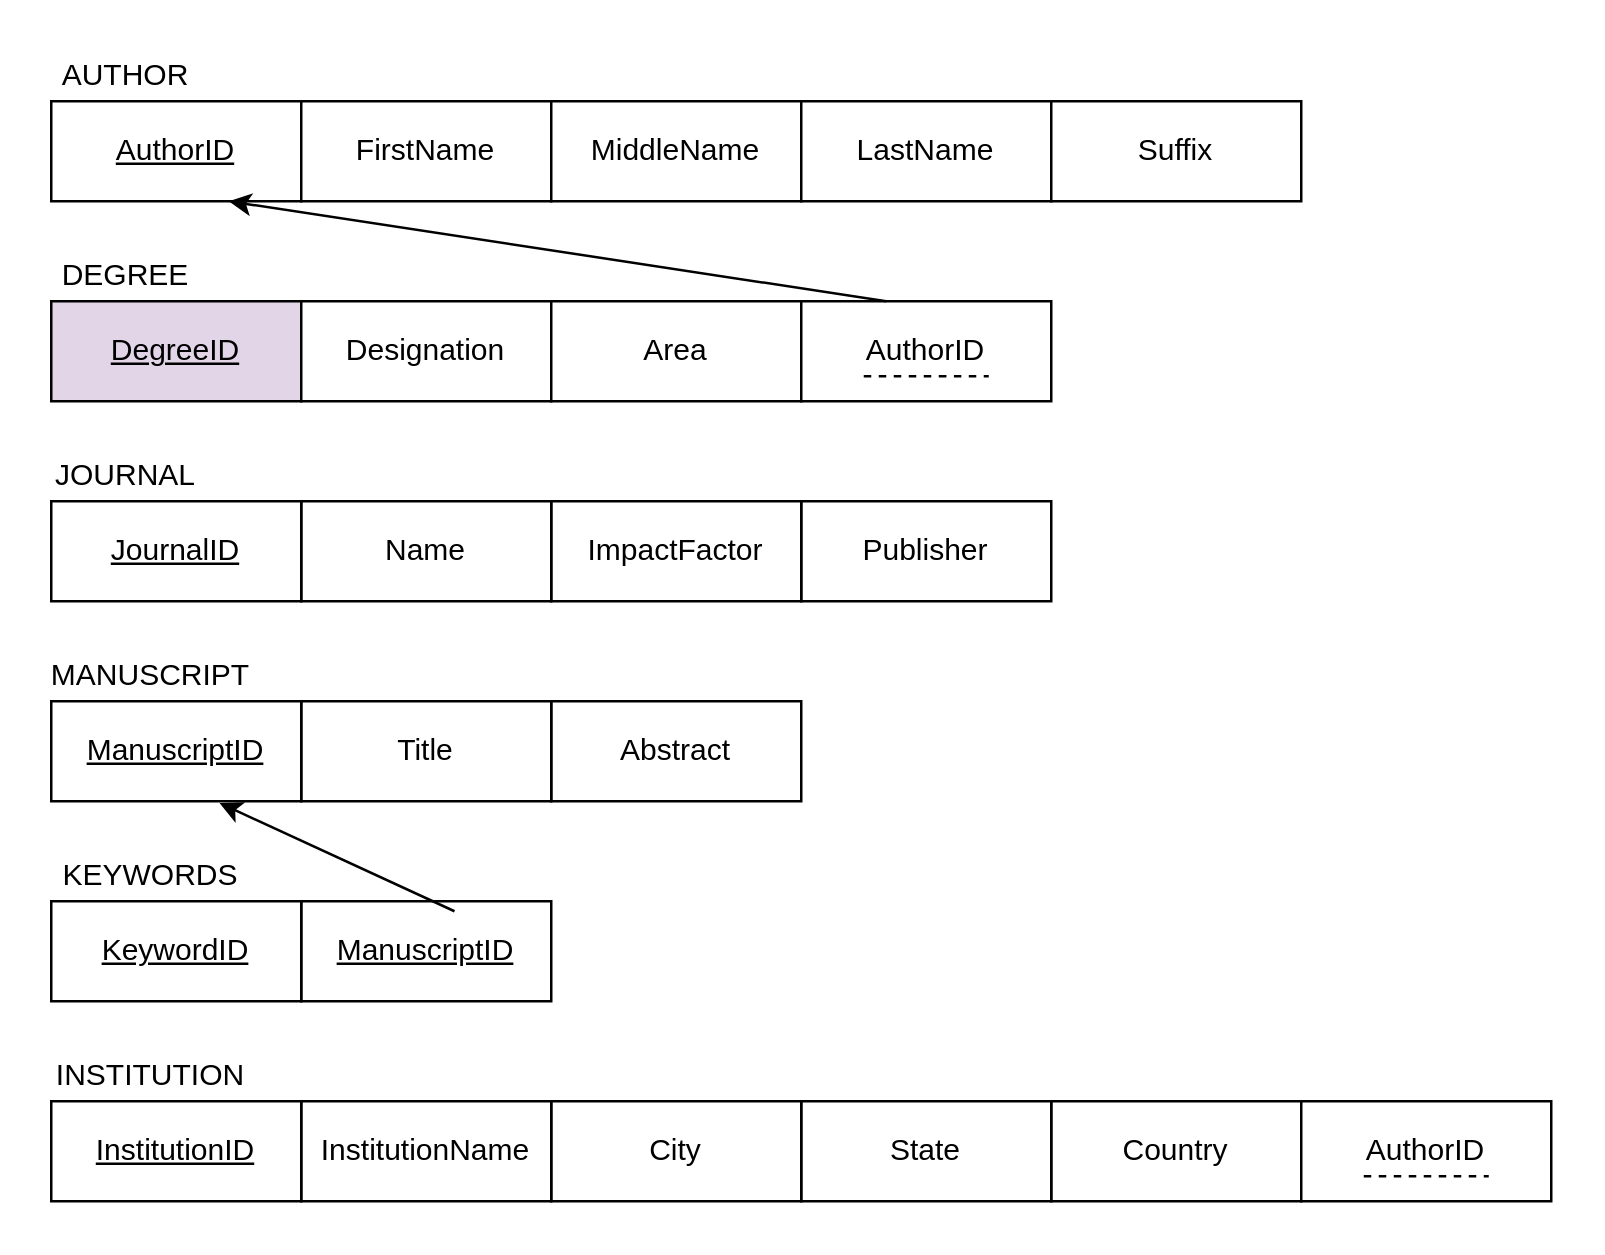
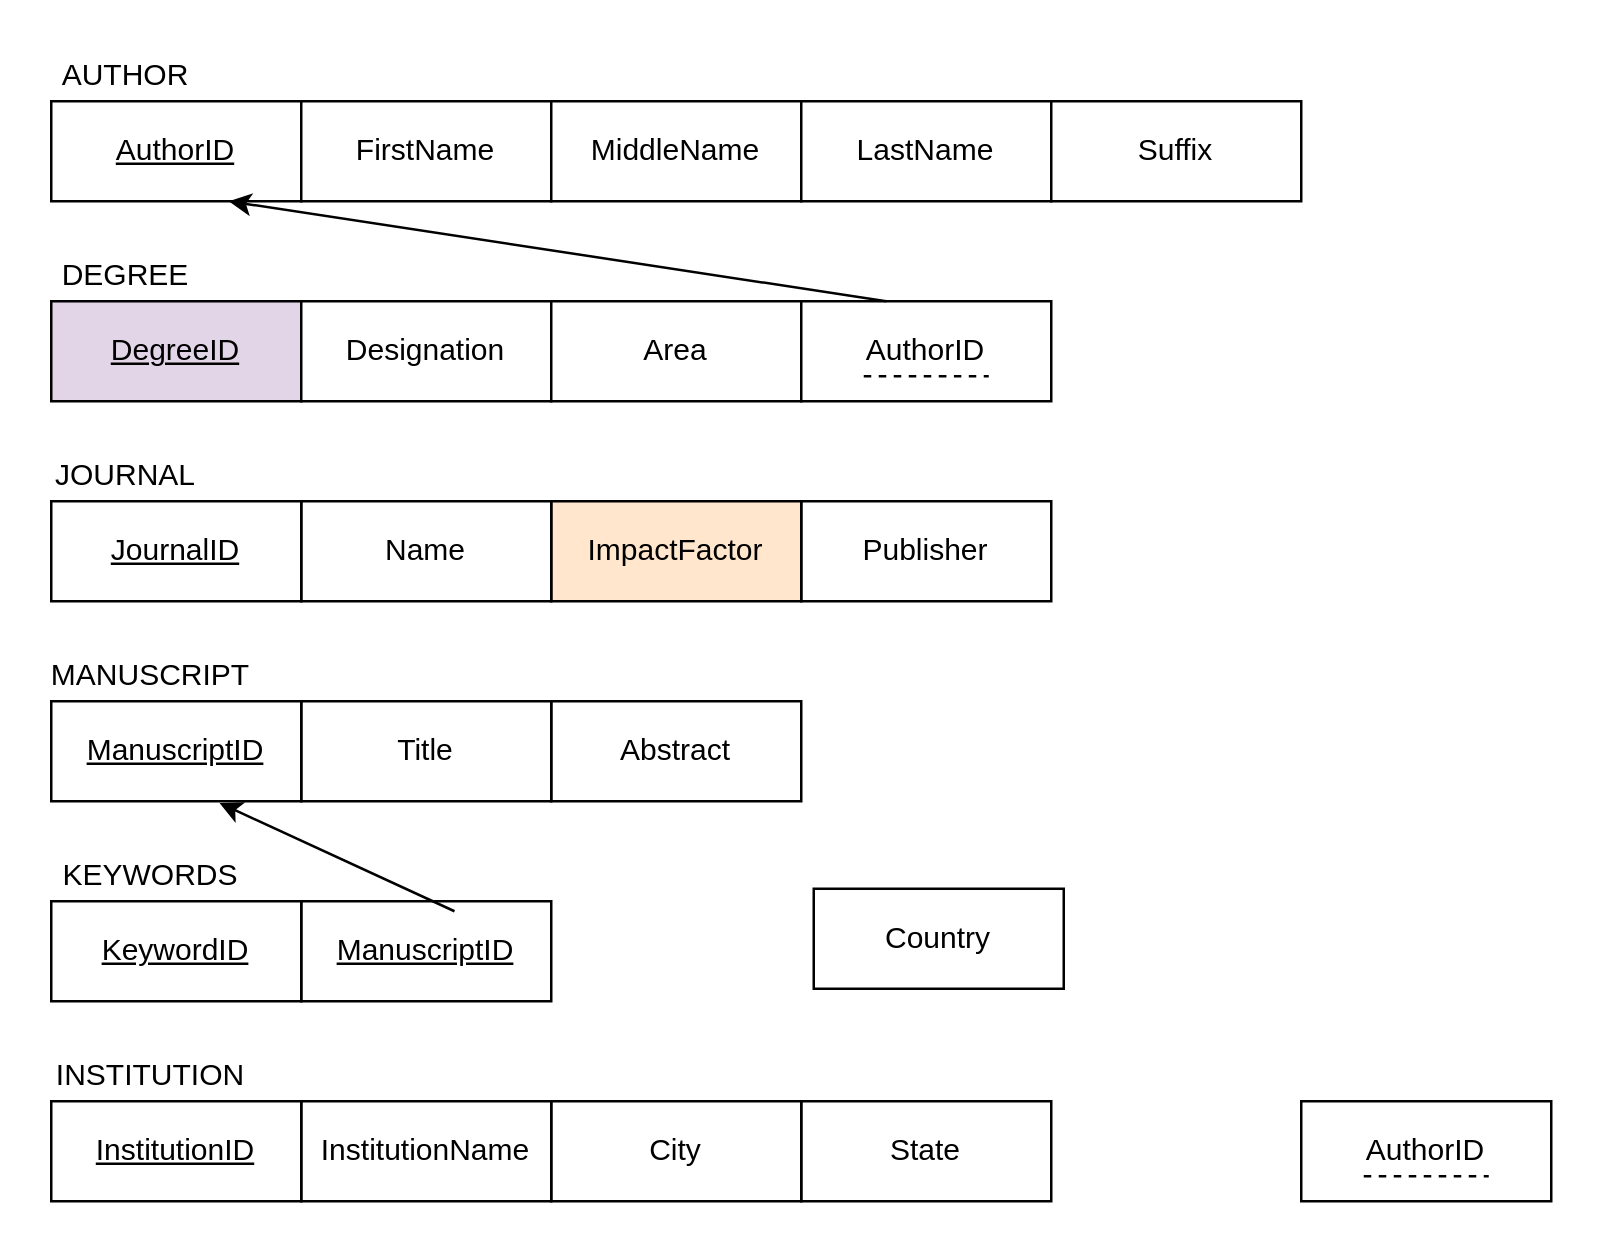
(676, 551) -> (676, 551)
(1176, 1151) -> (939, 939)
